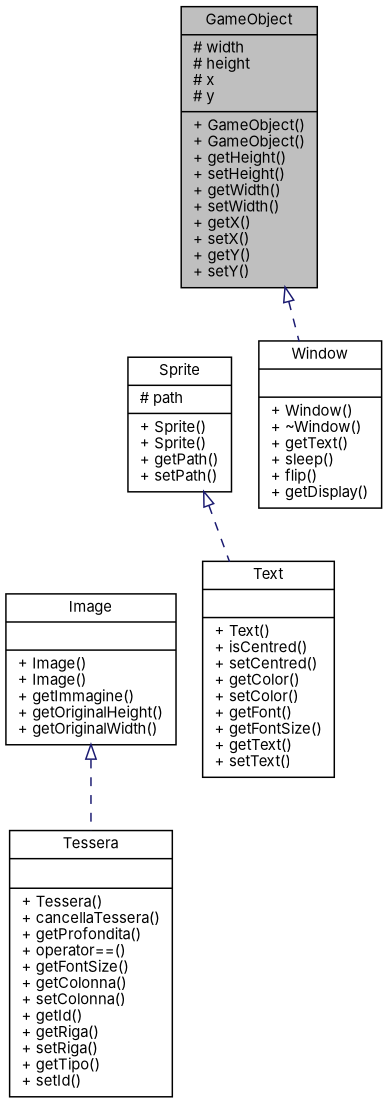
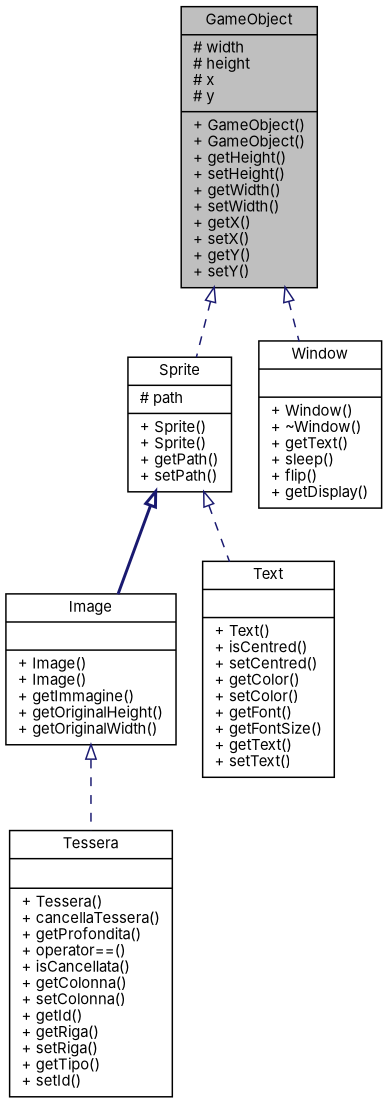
none -> (203, 330)
none -> (134, 550)
(75, 967) -> (76, 967)
